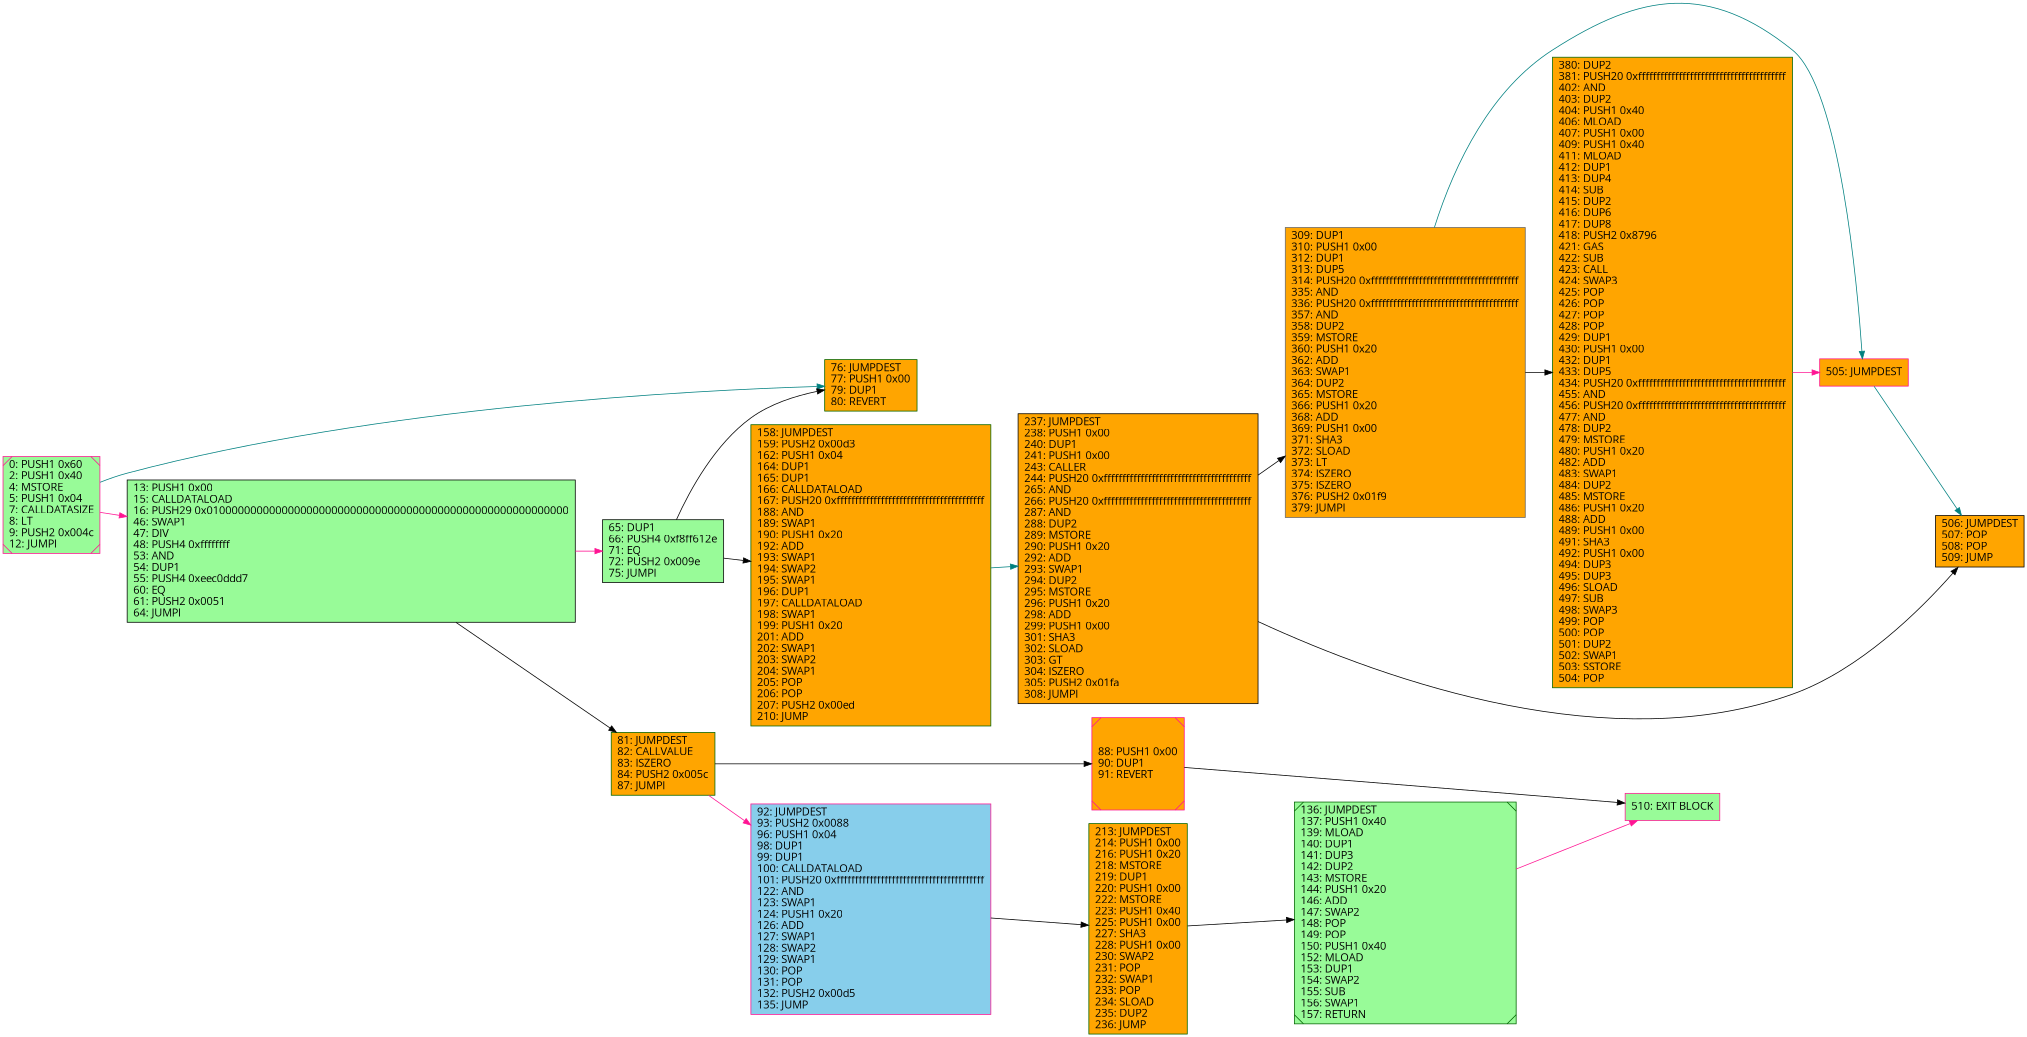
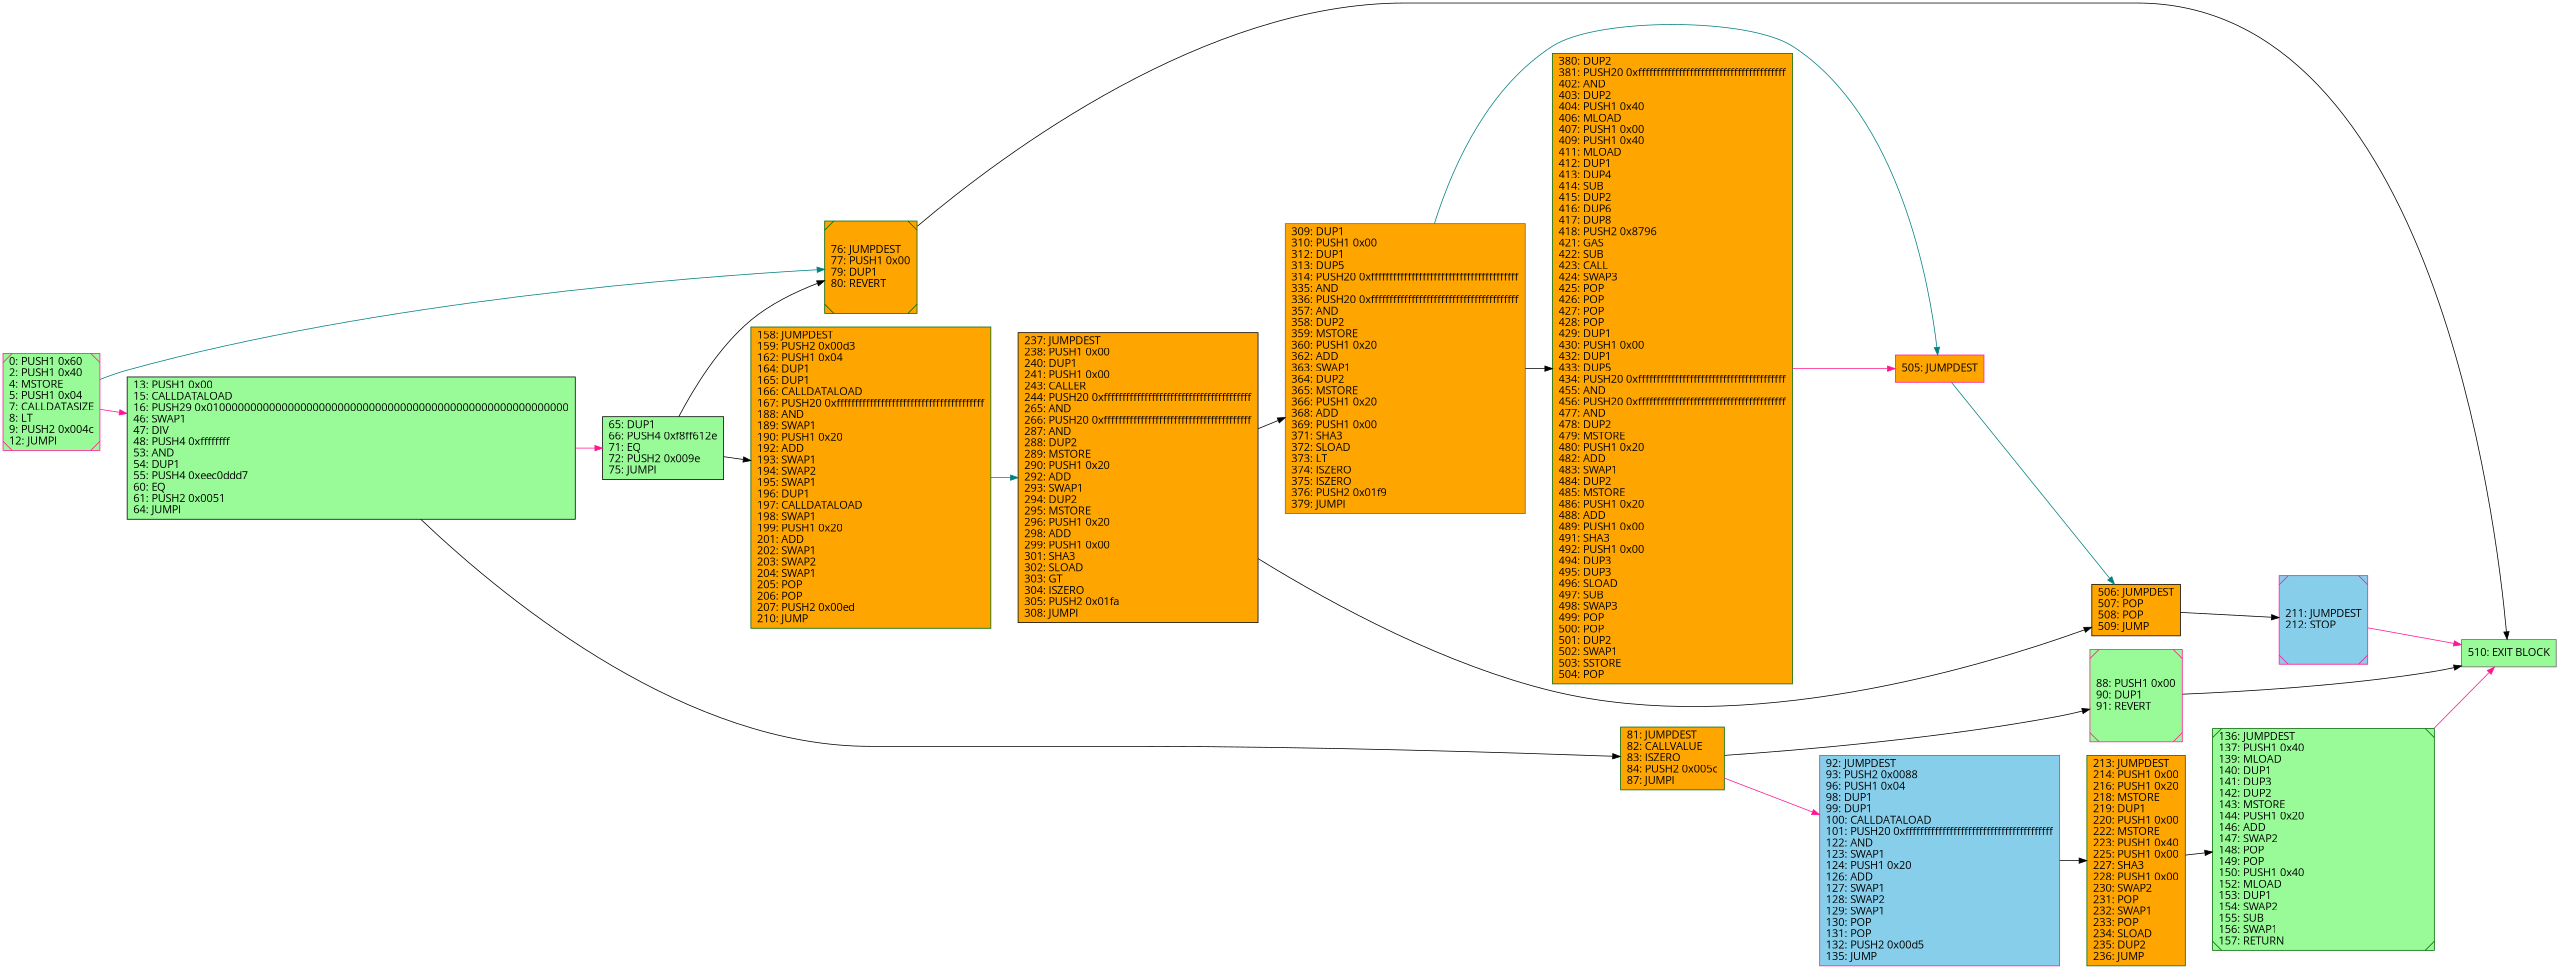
none -> (1893, 3)
(871, 385) -> (871, 267)
none -> (2323, 620)
(1138, 764) -> (2136, 696)
(1672, 807) -> (2509, 653)
